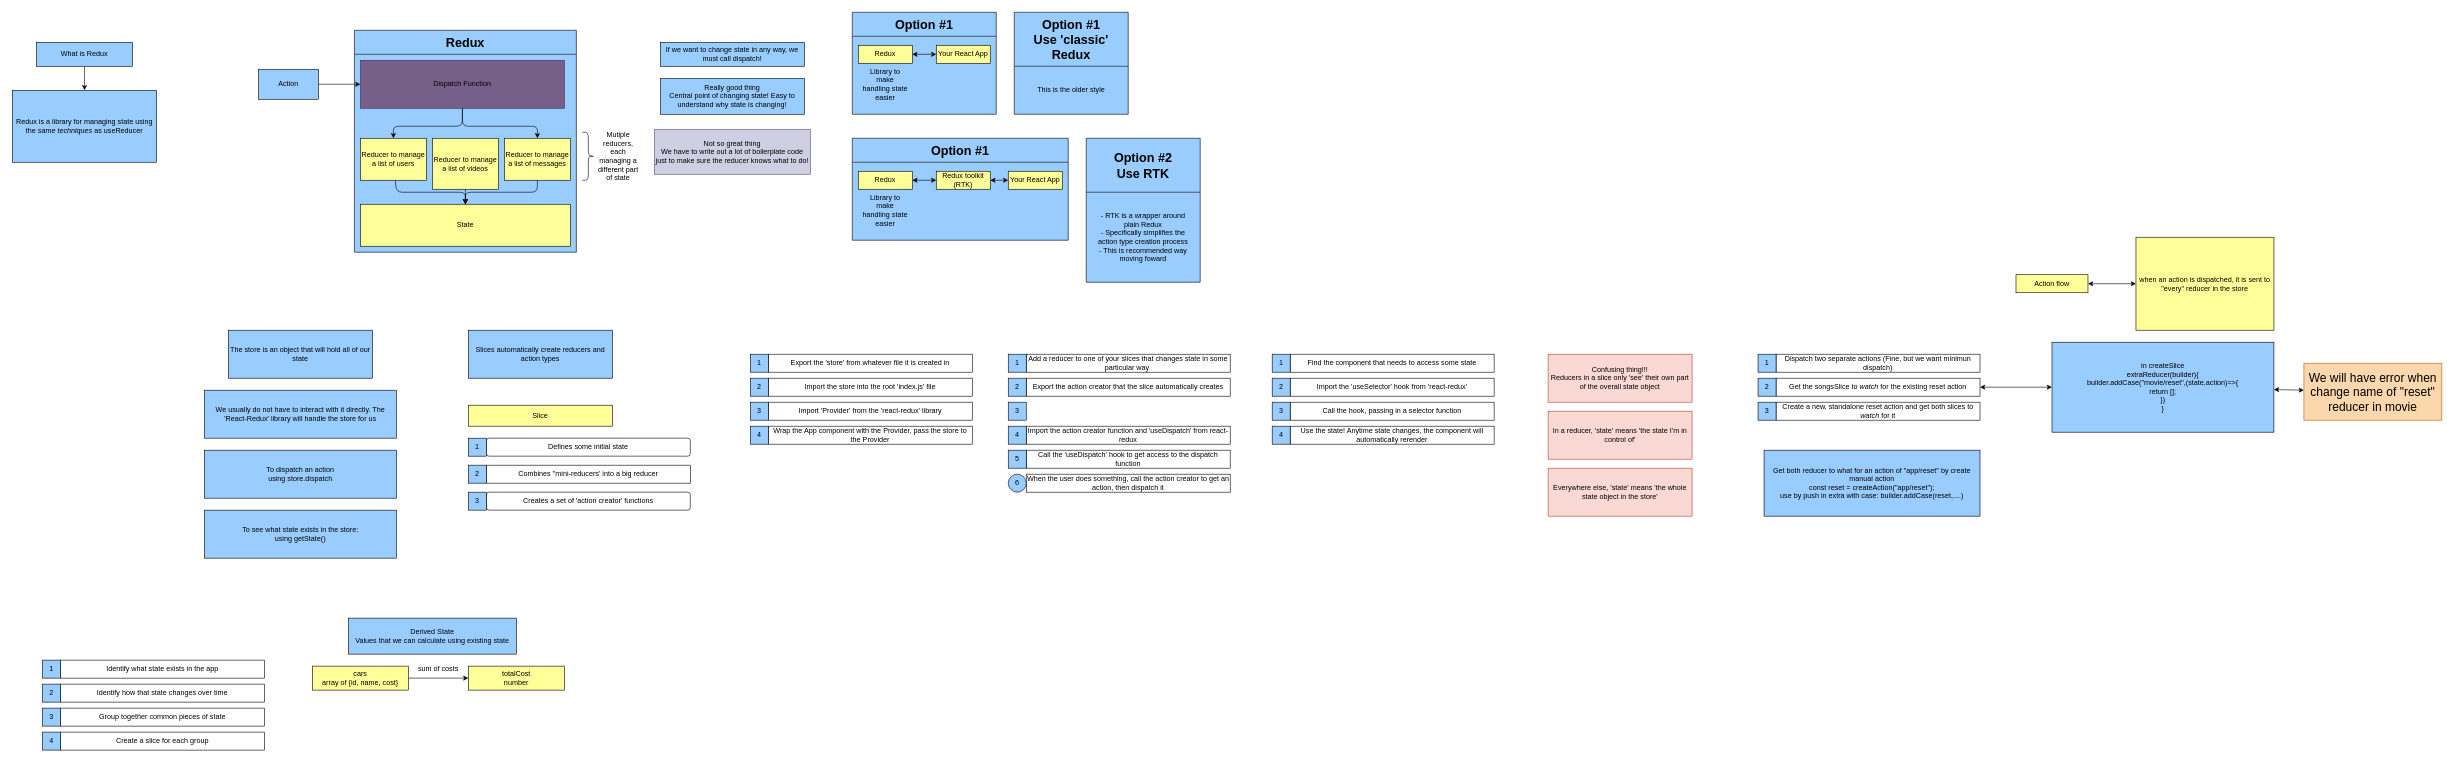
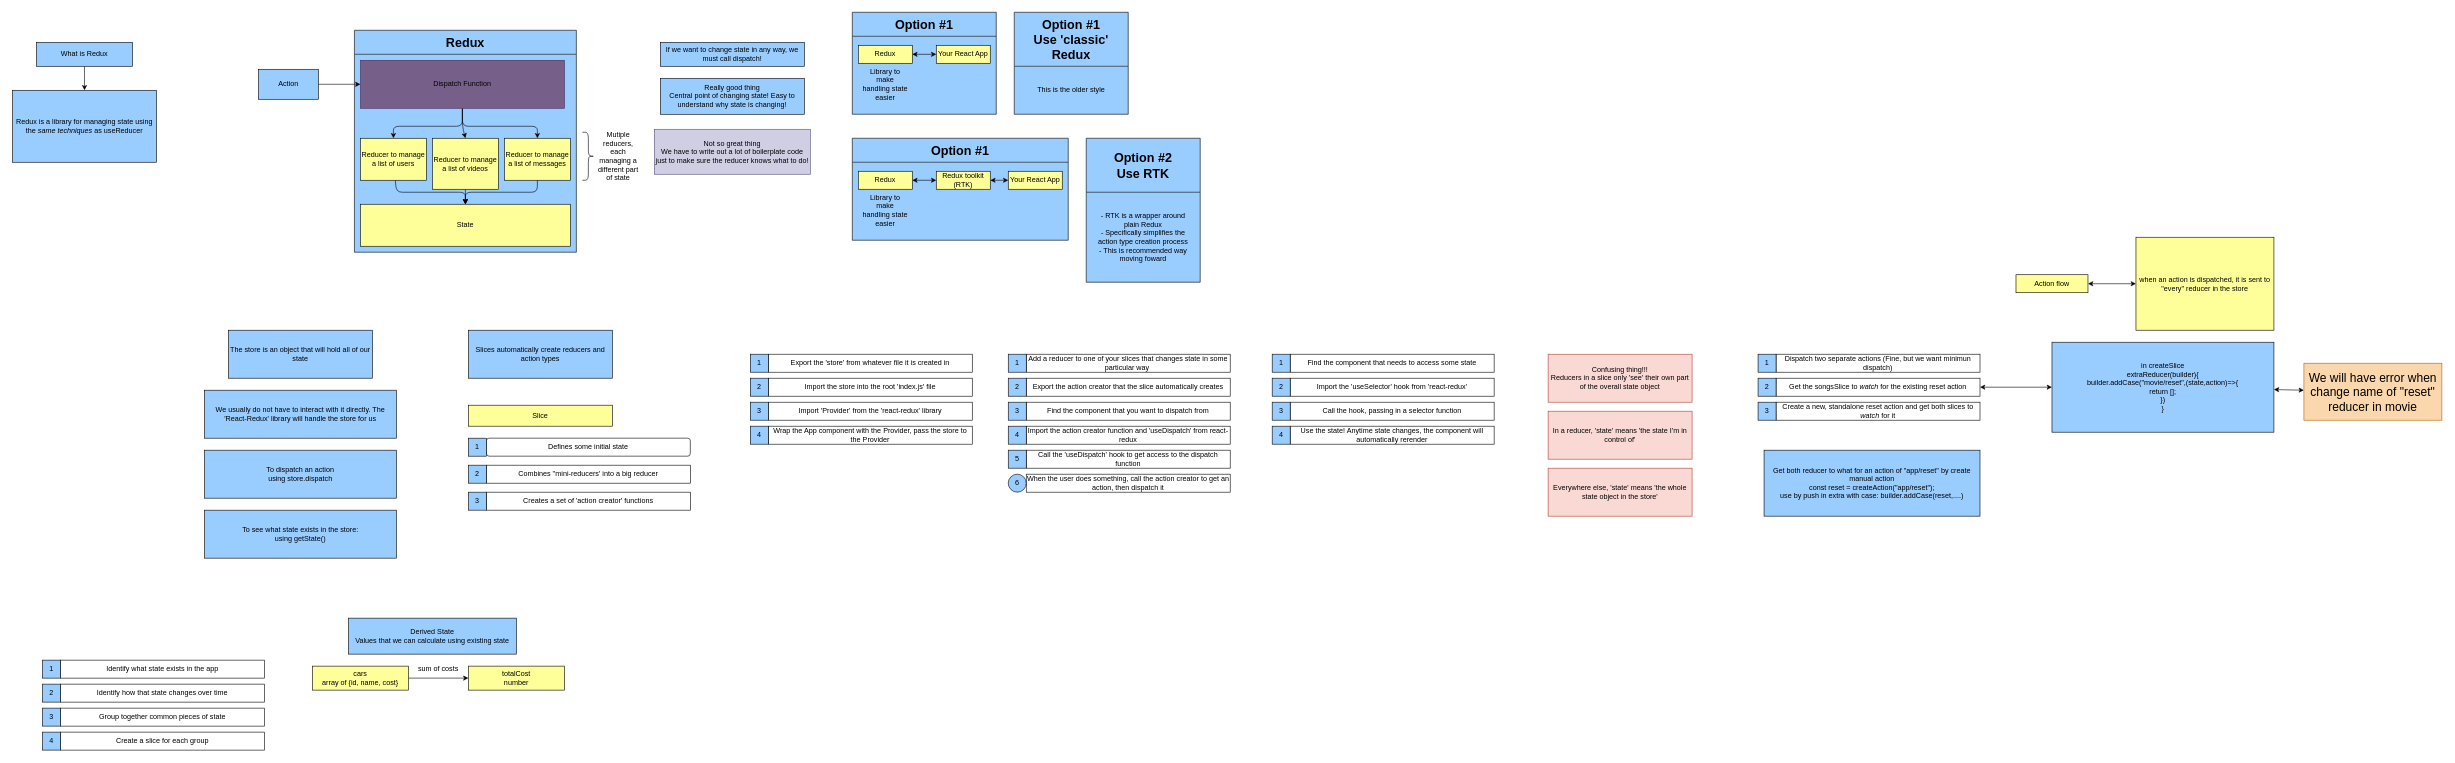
none -> (464, 133)
none -> (1128, 411)
(588, 501) -> (588, 501)
